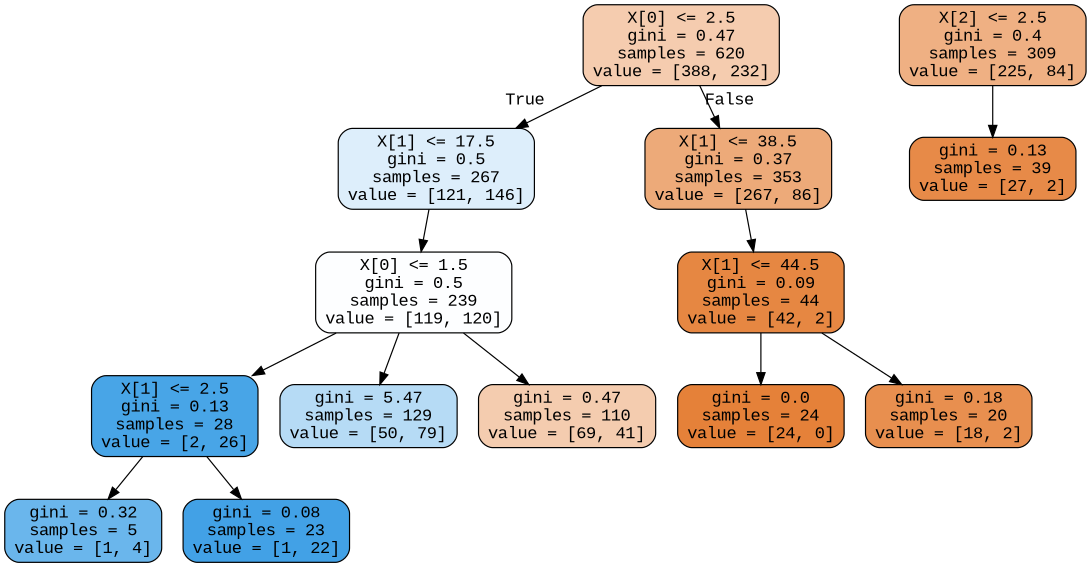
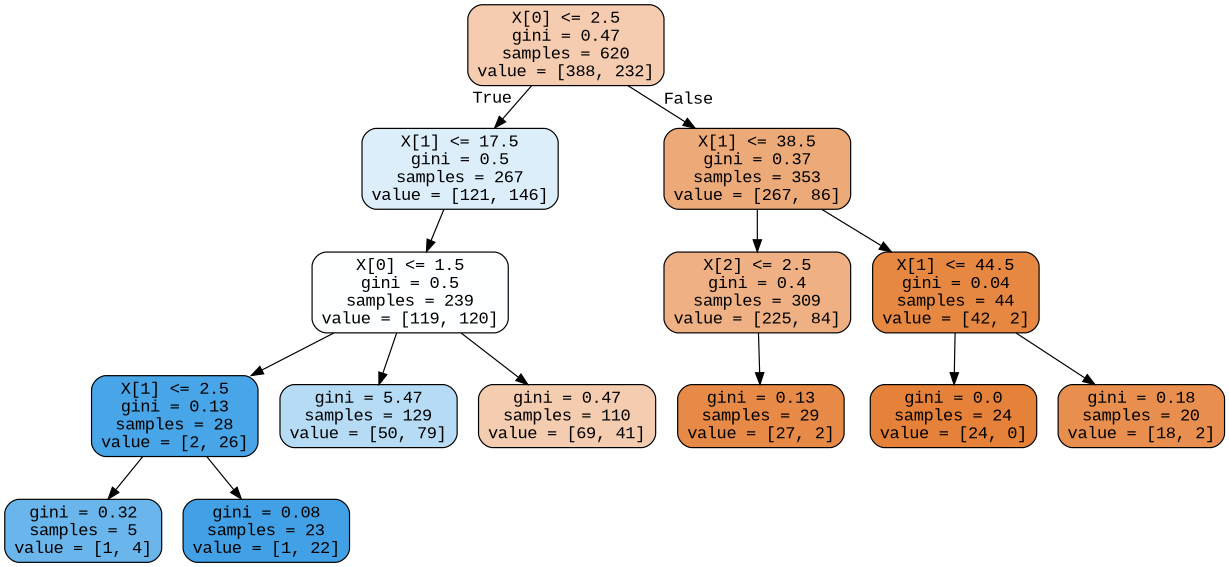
(993, 169) -> (761, 416)
none -> (757, 224)
(761, 292) -> (956, 292)
